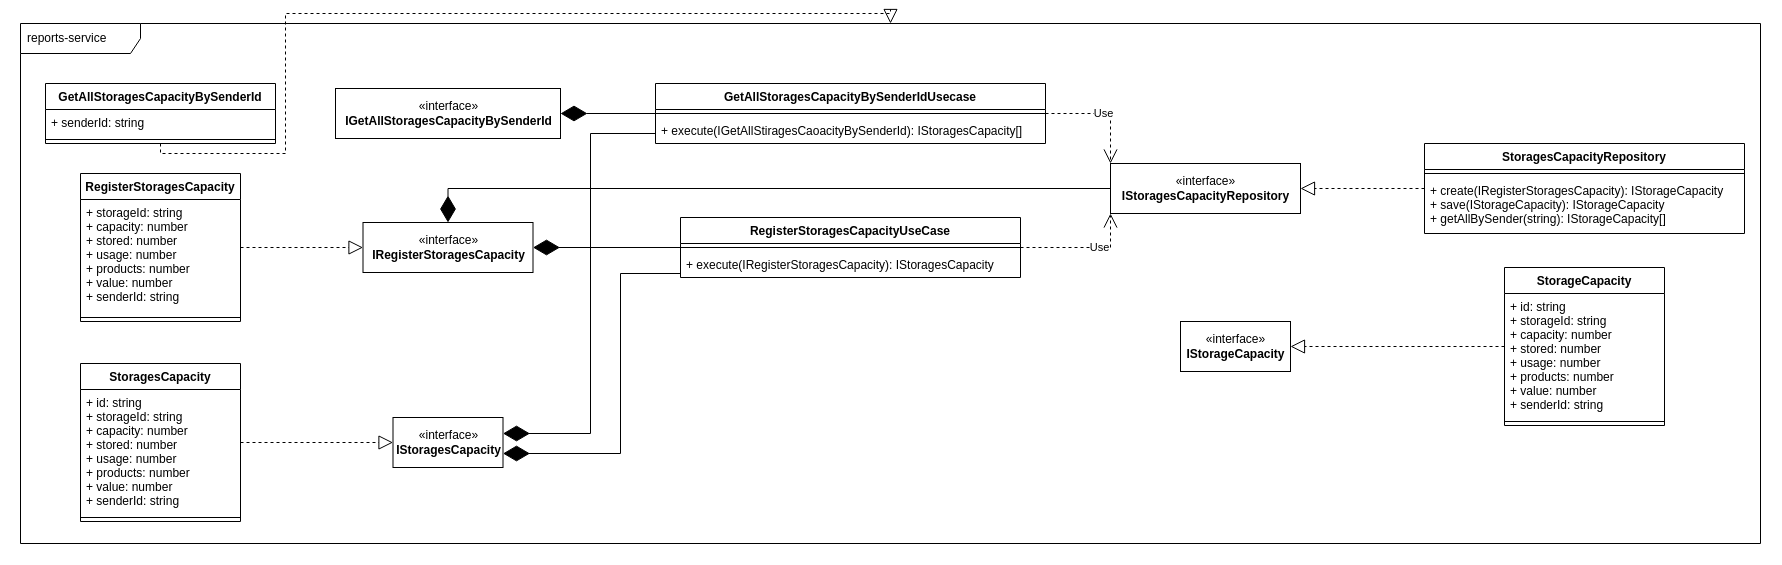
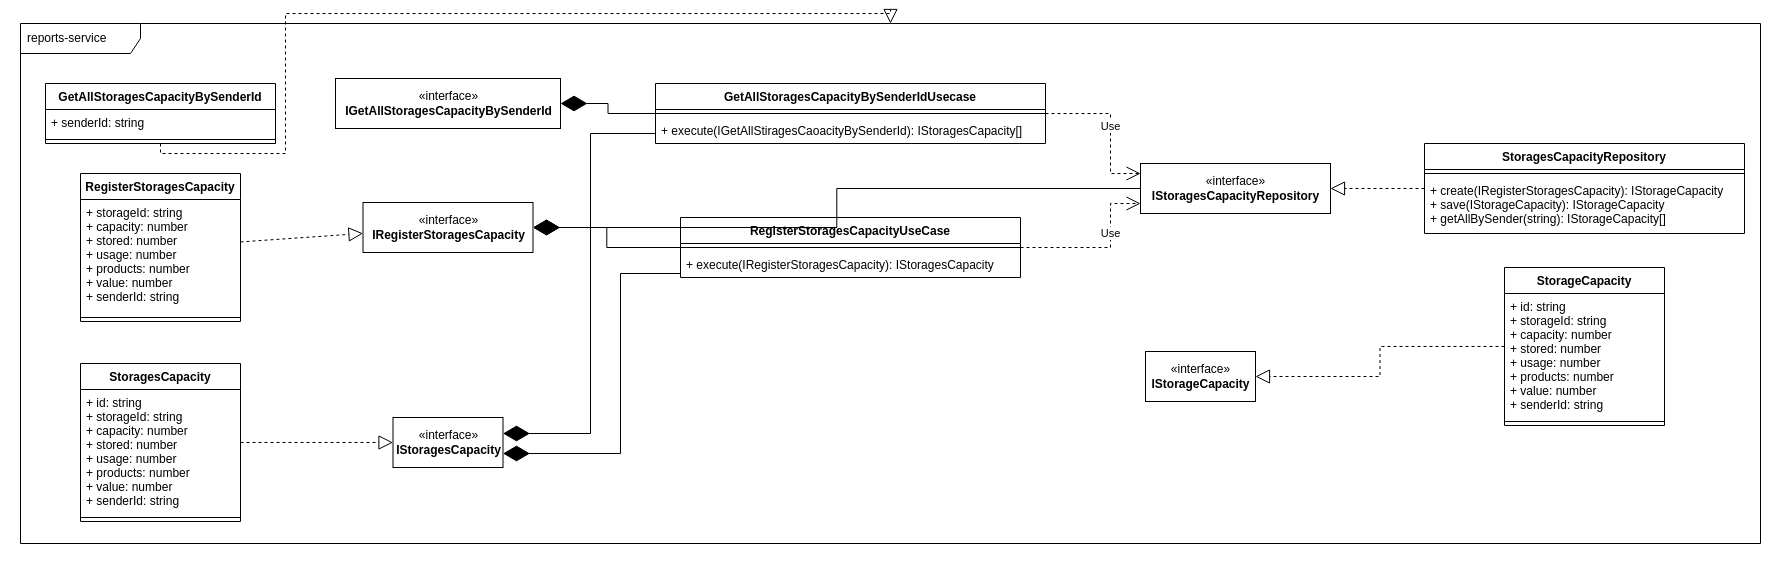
(448, 114) -> (448, 104)
(1206, 189) -> (1236, 189)
(448, 248) -> (448, 228)
(1236, 347) -> (1201, 377)
